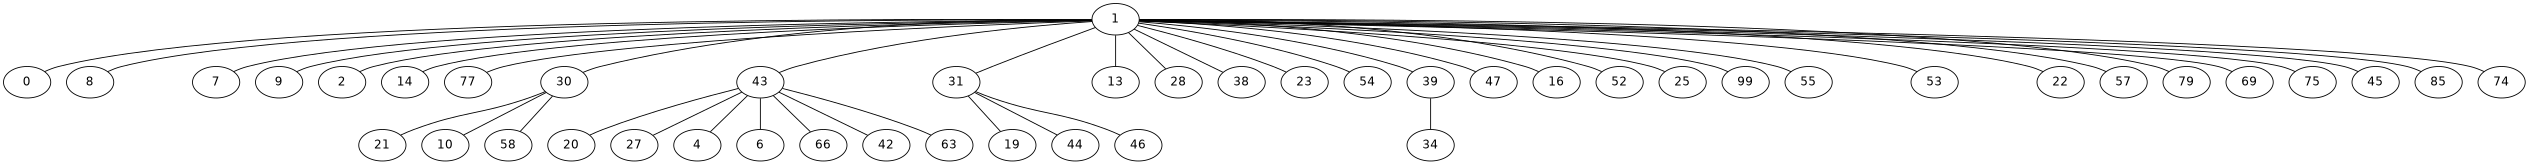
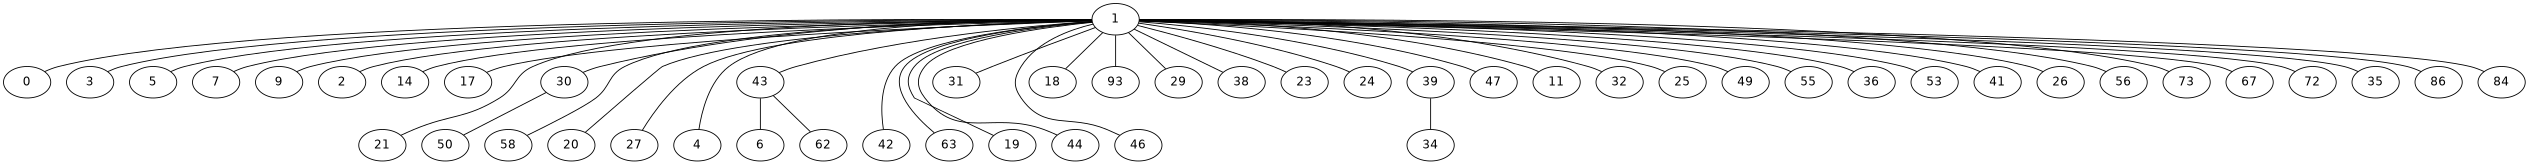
(90, 82) -> (90, 82)
none -> (153, 82)
(468, 82) -> (468, 82)
none -> (1053, 82)
(1116, 82) -> (1116, 82)
(1179, 82) -> (1179, 82)
(1368, 82) -> (1368, 82)
(1557, 82) -> (1557, 82)
(1620, 82) -> (1620, 82)
(1746, 82) -> (1746, 82)
none -> (1872, 82)
none -> (1998, 82)
(2061, 82) -> (2061, 82)
(2124, 82) -> (2124, 82)
(2187, 82) -> (2187, 82)
(2250, 82) -> (2250, 82)
(2313, 82) -> (2313, 82)
(2376, 82) -> (2376, 82)
(2439, 82) -> (2439, 82)
(2502, 82) -> (2502, 82)
(663, 109) -> (746, 46)
(857, 109) -> (907, 65)
(473, 113) -> (735, 31)
(1048, 113) -> (1018, 93)
(536, 114) -> (796, 33)
(697, 114) -> (744, 53)
(729, 114) -> (872, 30)
(823, 114) -> (907, 58)
(984, 114) -> (921, 61)
(1016, 114) -> (924, 67)
(445, 145) -> (445, 145)
(823, 145) -> (823, 145)
